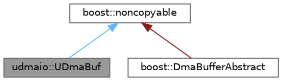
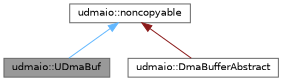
(130, 13) -> (130, 13)
(203, 68) -> (203, 68)
